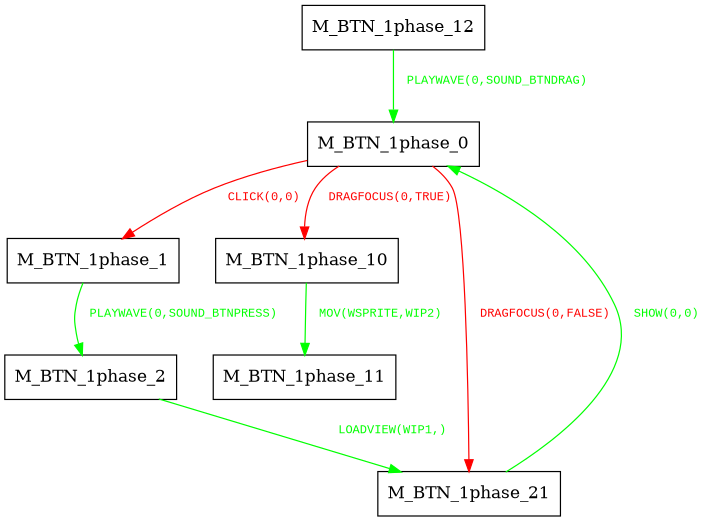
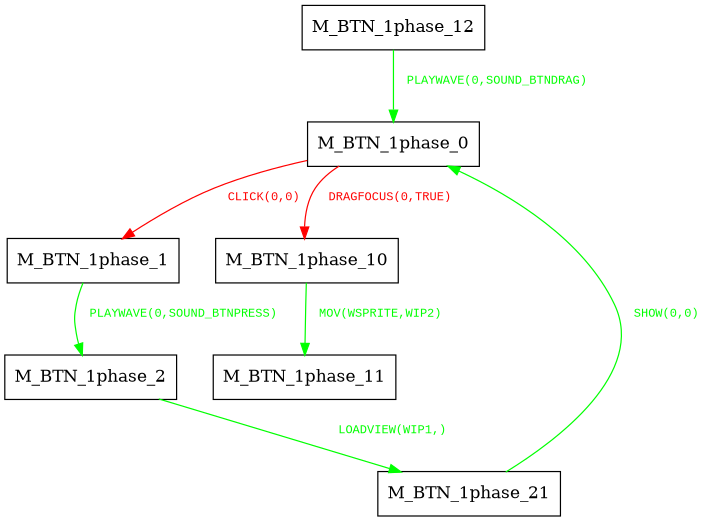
(465, 308) -> none
